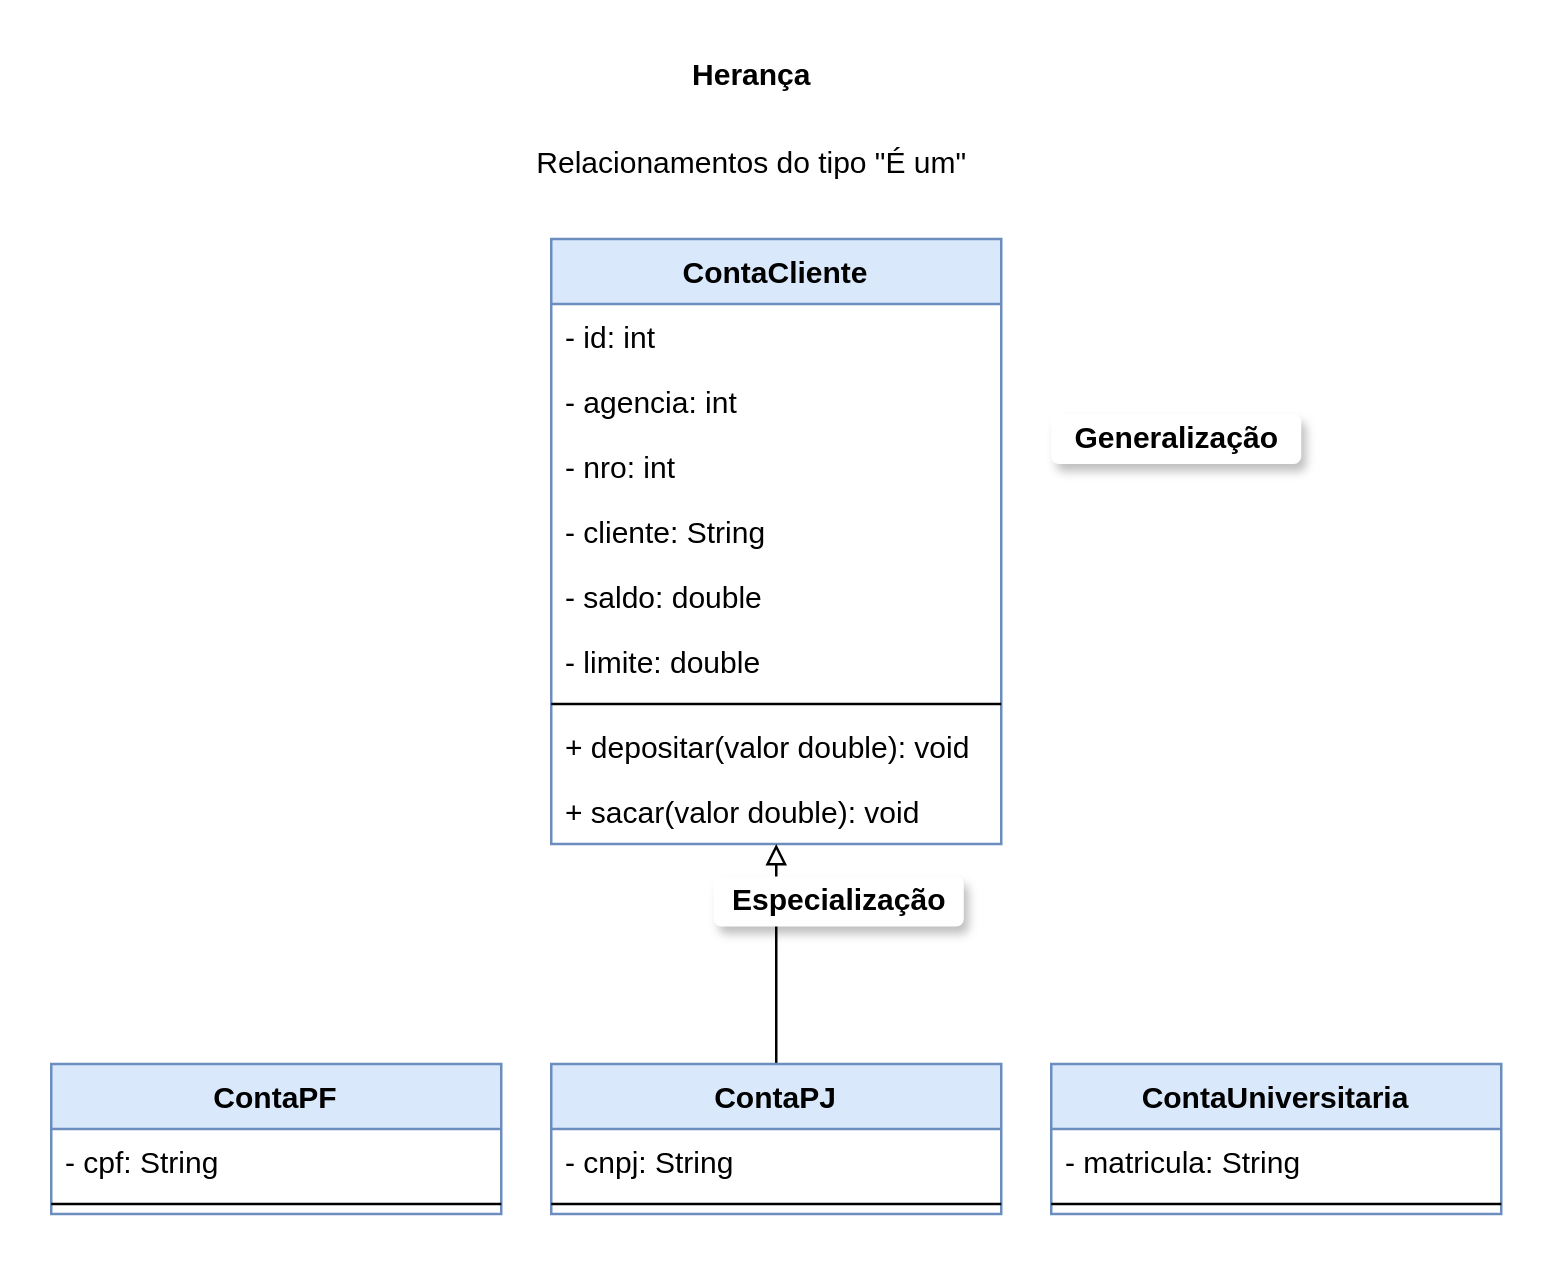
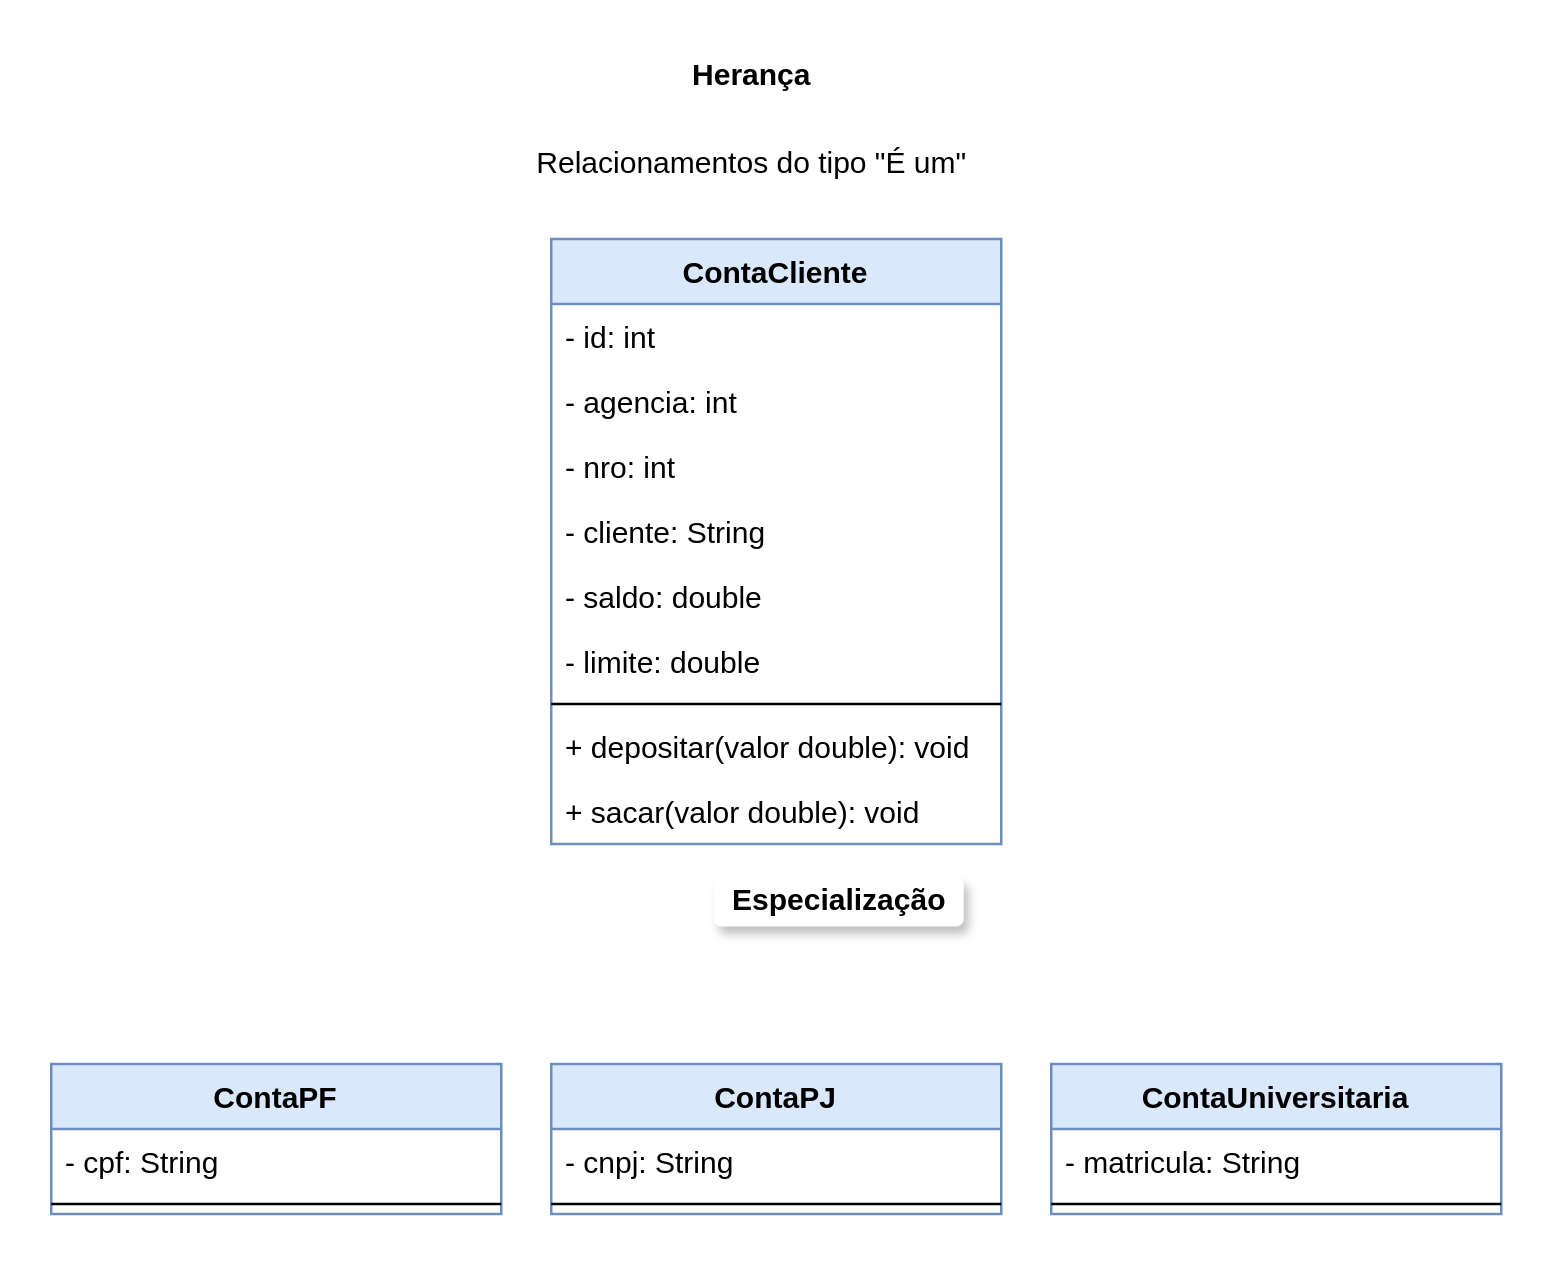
(1176, 439) -> none
(776, 995) -> none
